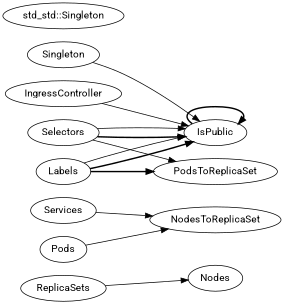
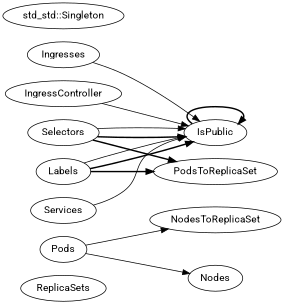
(63, 55) -> (63, 55)
(121, 147) -> (121, 147)
(121, 214) -> (134, 178)
(143, 283) -> (134, 263)
